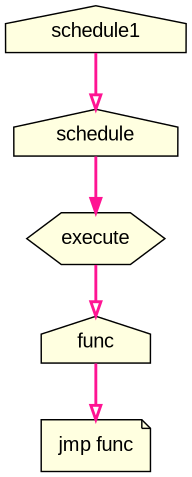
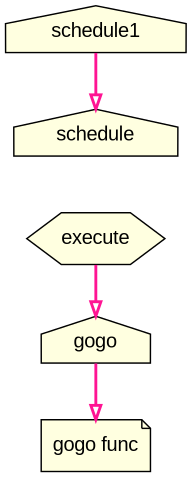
(96, 177) -> none
(96, 342) -> (96, 342)
(96, 446) -> (96, 446)
